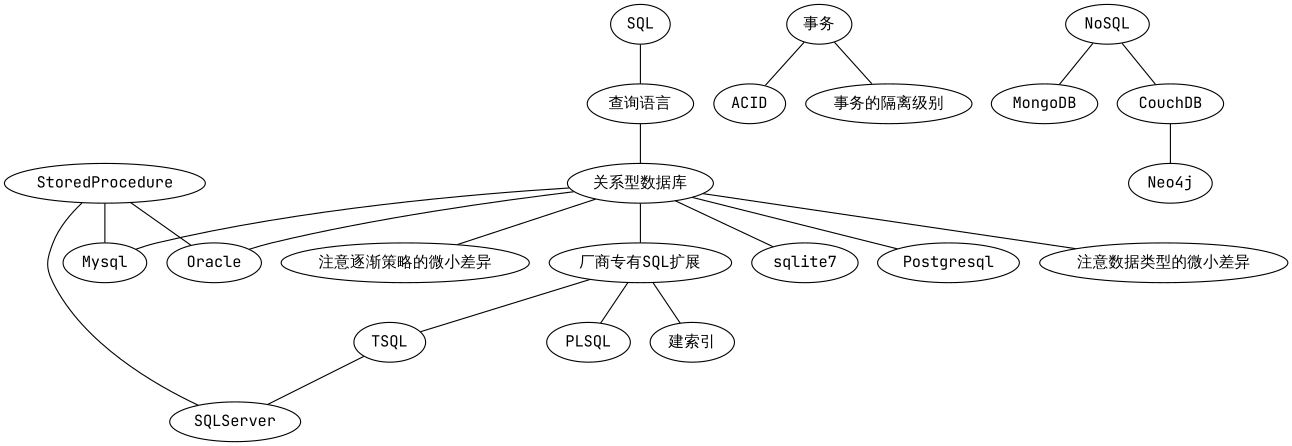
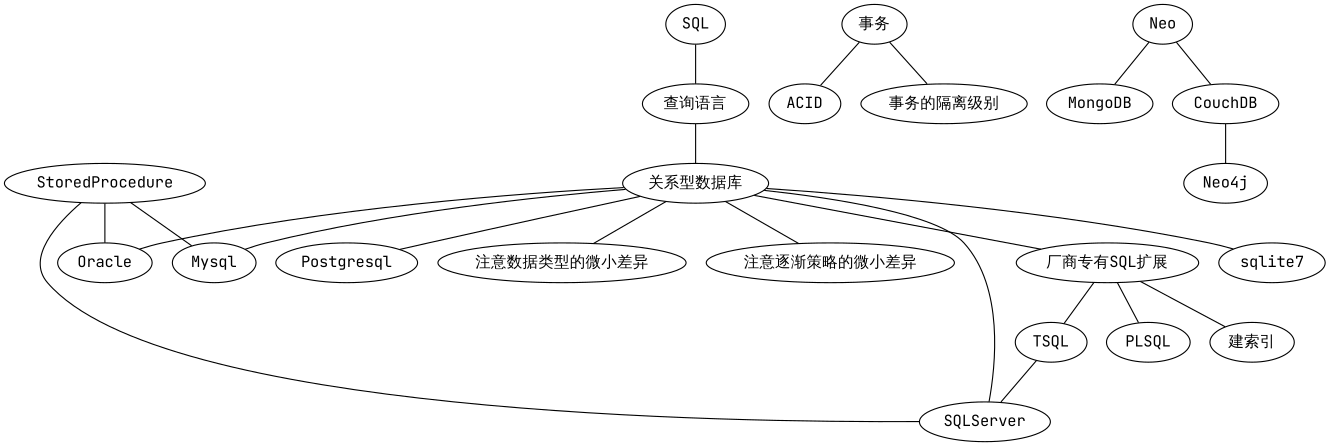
(1107, 24) -> (1163, 24)
none -> (962, 241)
